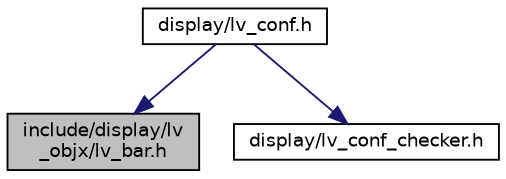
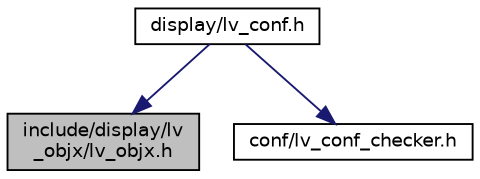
(103, 142) -> (103, 142)
(366, 142) -> (353, 142)
